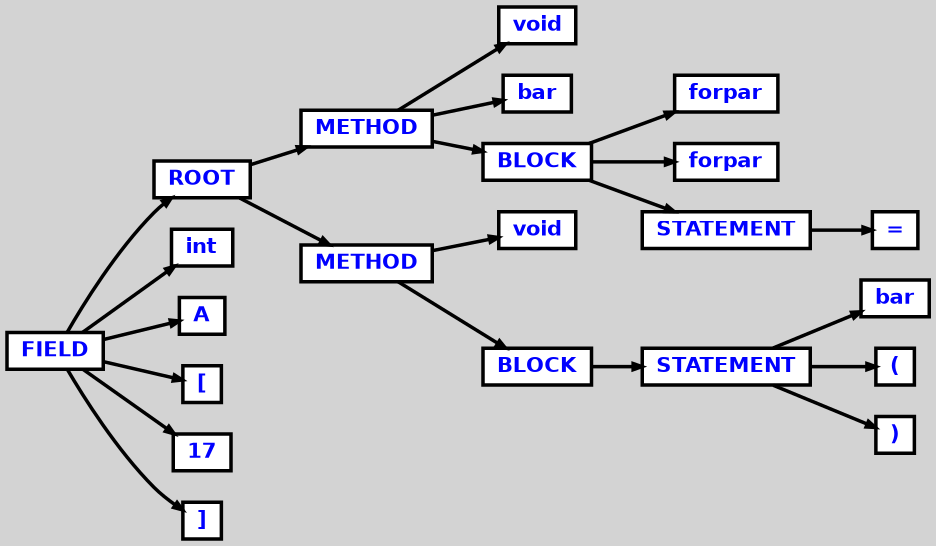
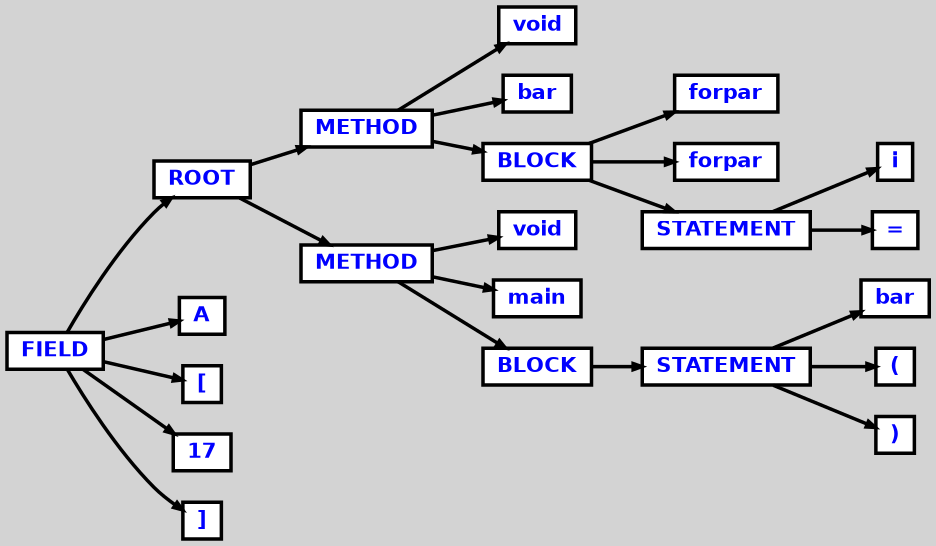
none -> (895, 162)
(202, 248) -> none
none -> (537, 298)
